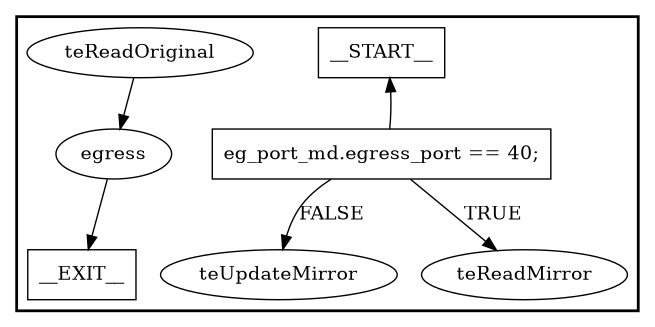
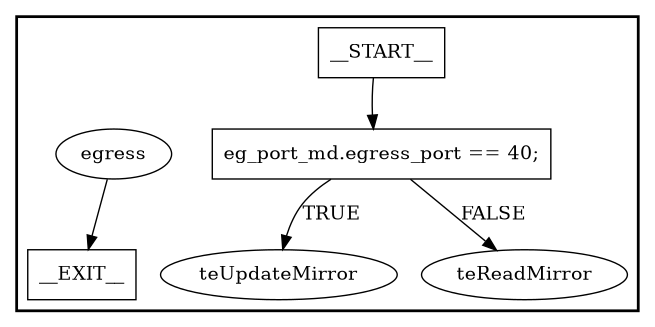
(140, 53) -> none
(391, 110) -> (372, 96)
(332, 214) -> (332, 214)
(494, 214) -> (494, 214)
